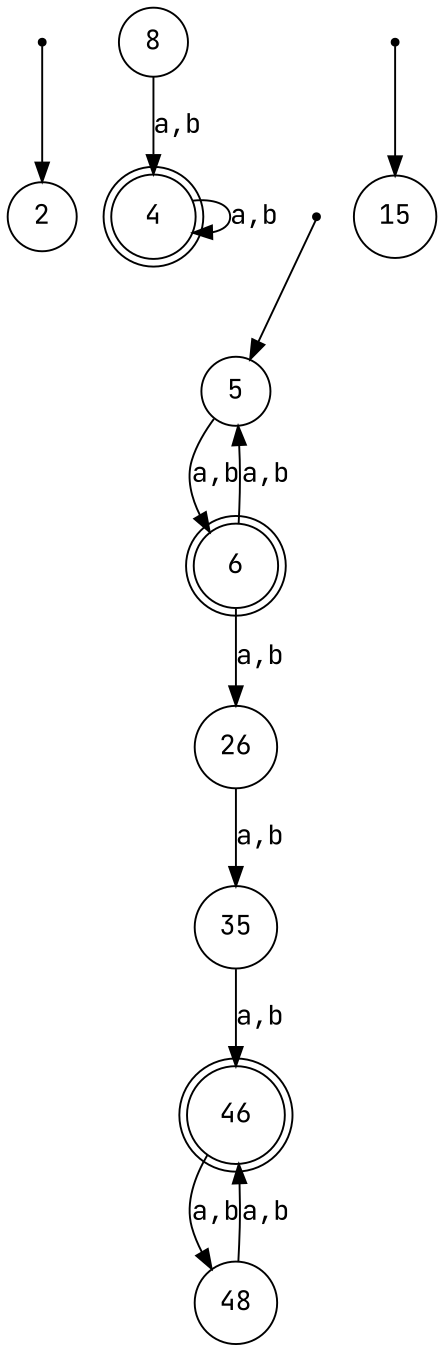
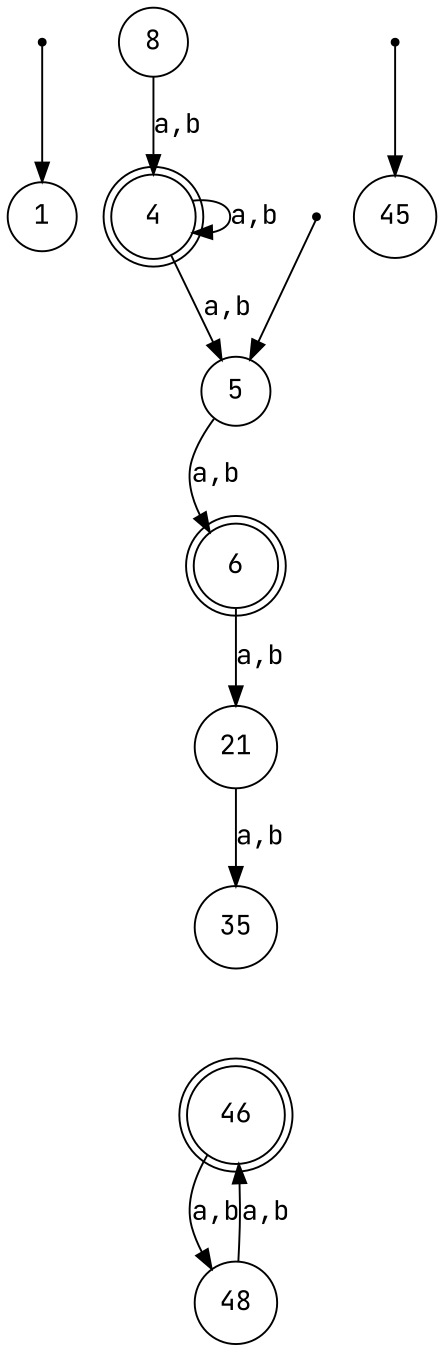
(42, 217) -> (42, 217)
(395, 217) -> (395, 217)
(240, 484) -> (192, 299)
(236, 747) -> (236, 747)
(236, 1008) -> none
